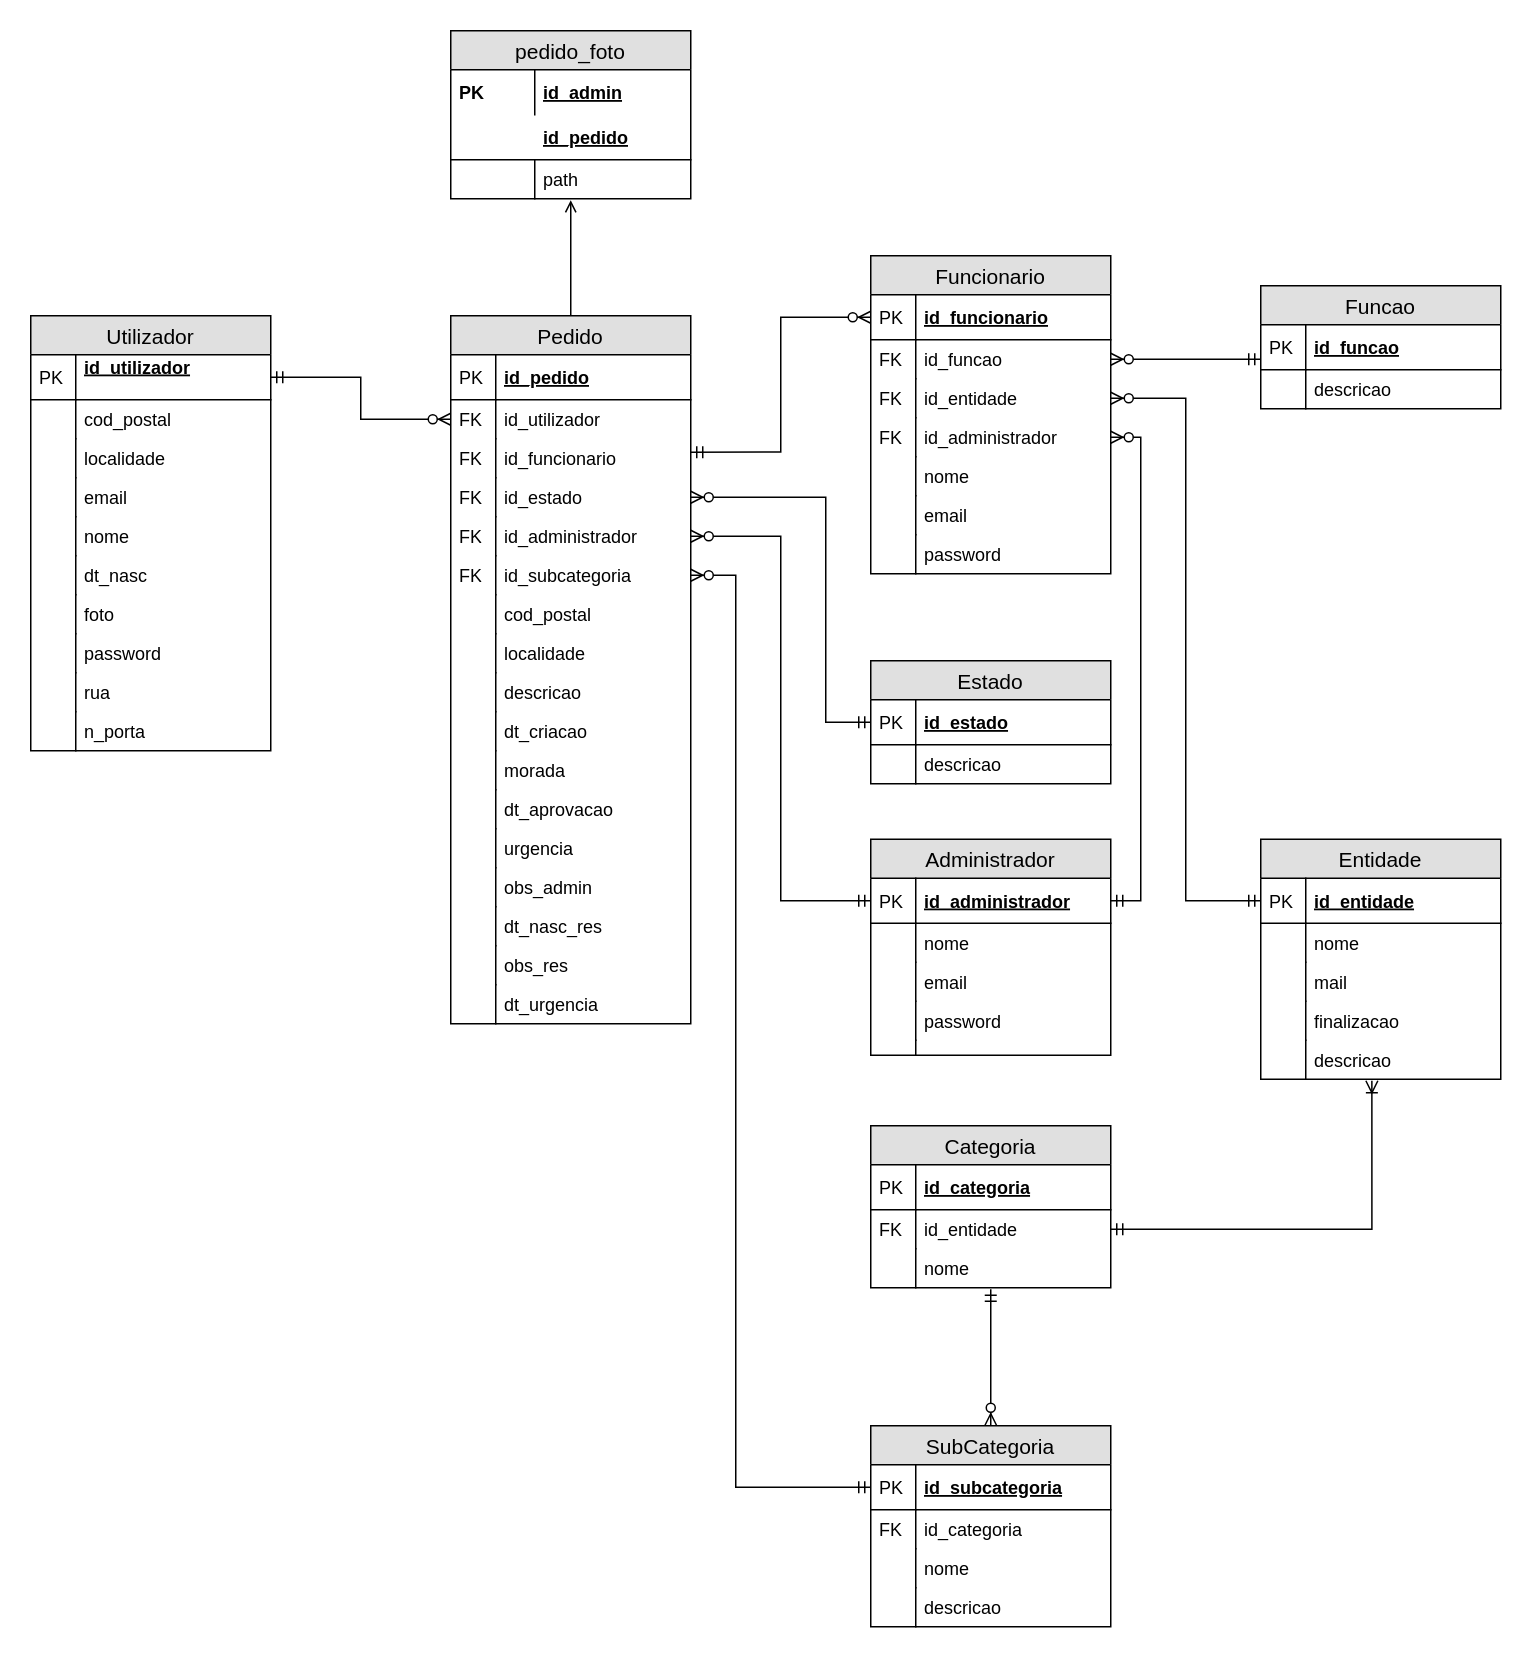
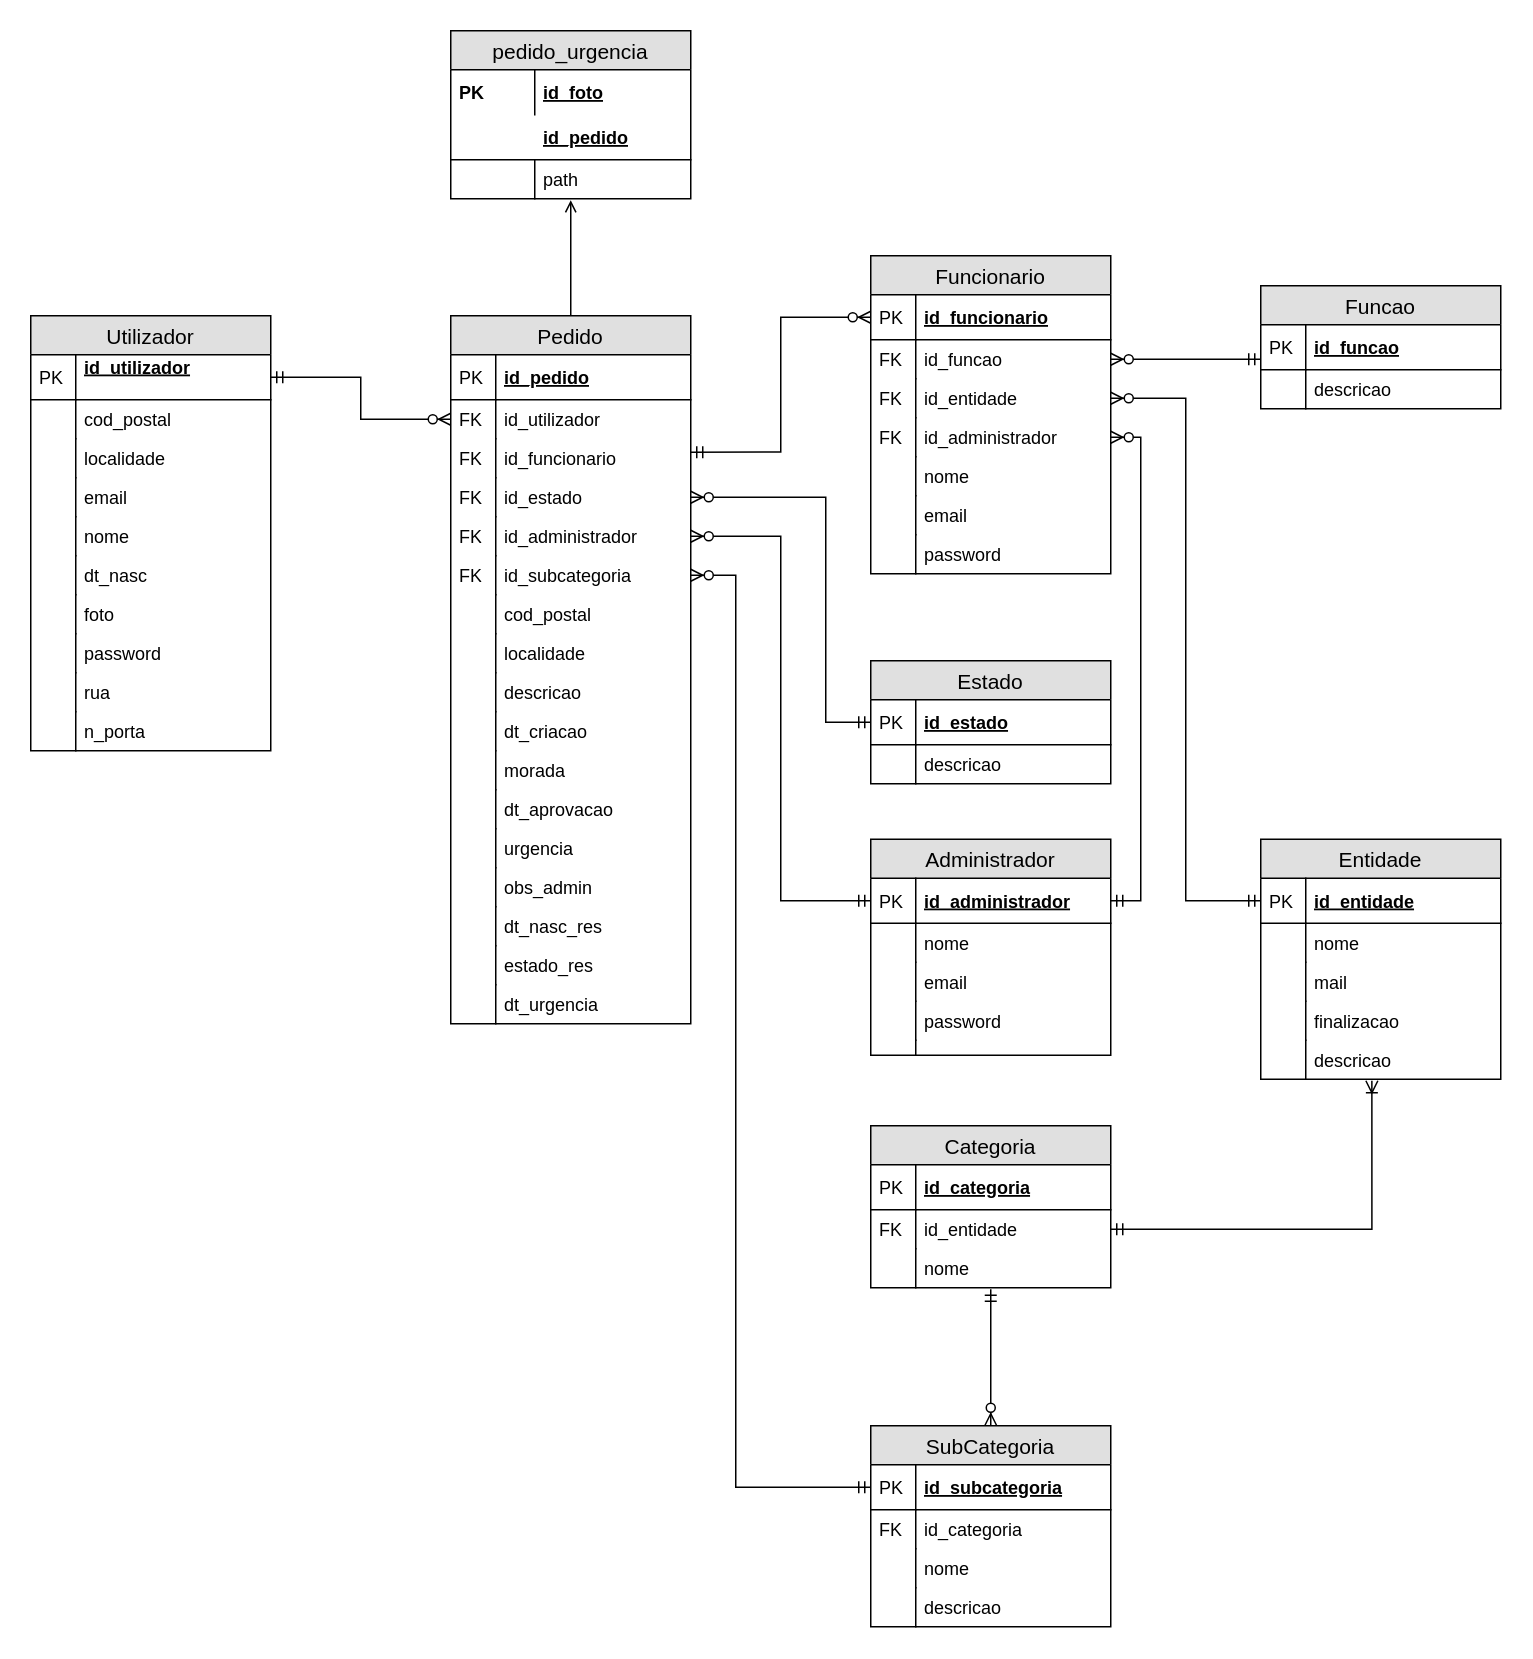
(570, 52) -> (570, 52)
(579, 93) -> (576, 93)
(539, 966) -> (554, 966)
